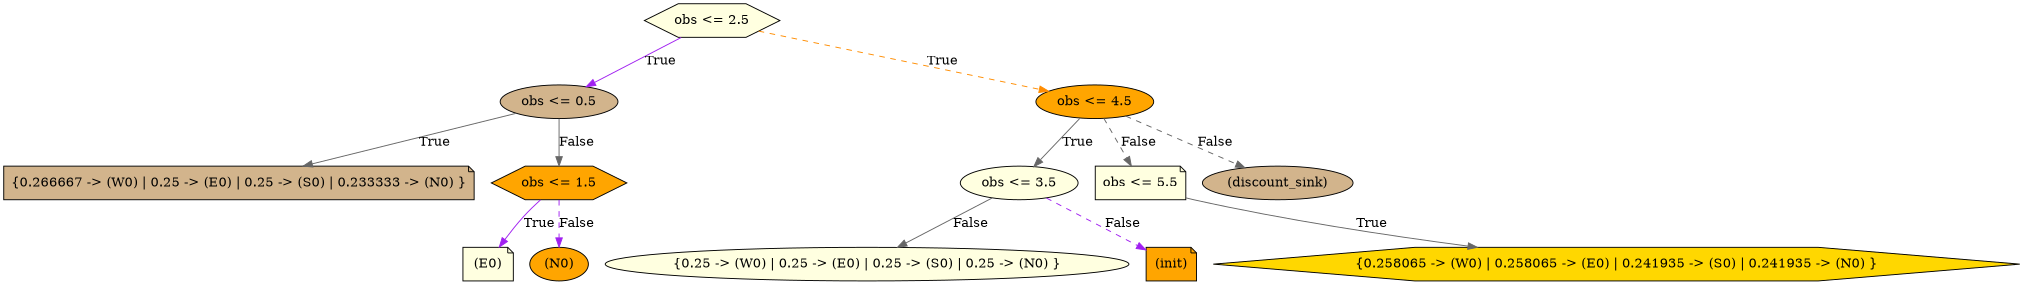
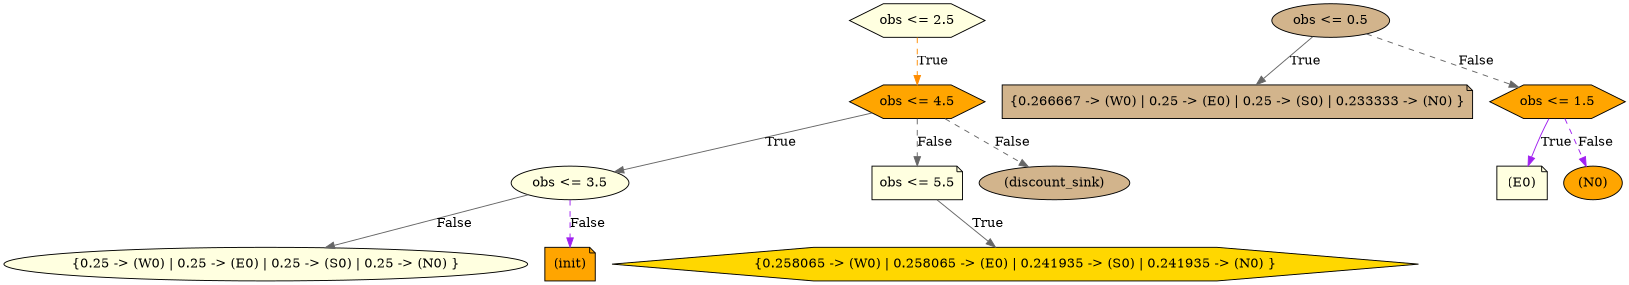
(638, 60) -> none
(1095, 102) -> (917, 102)
(559, 138) -> (1438, 59)
